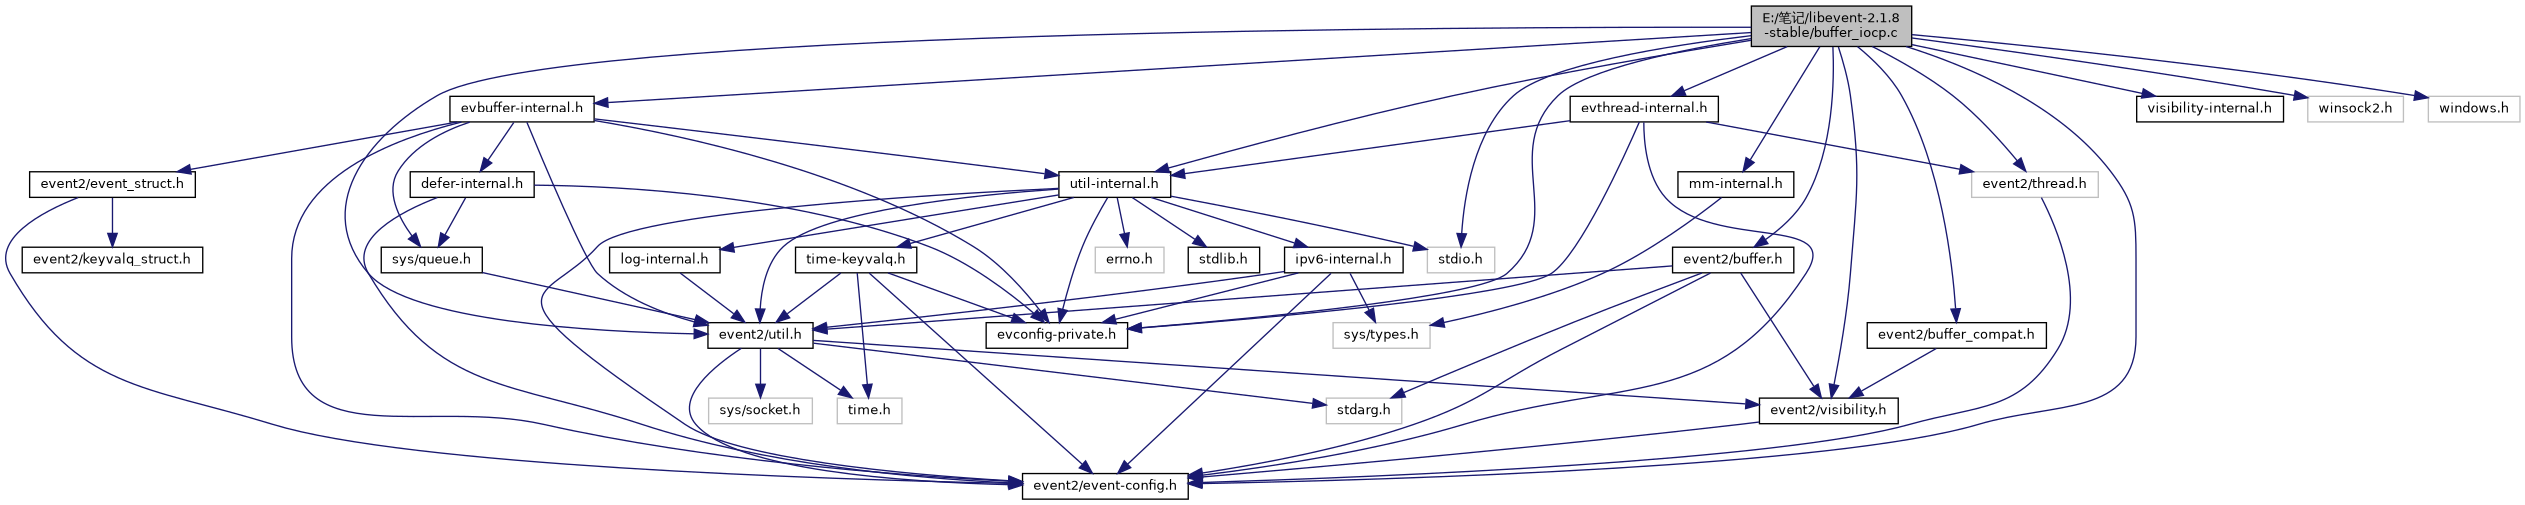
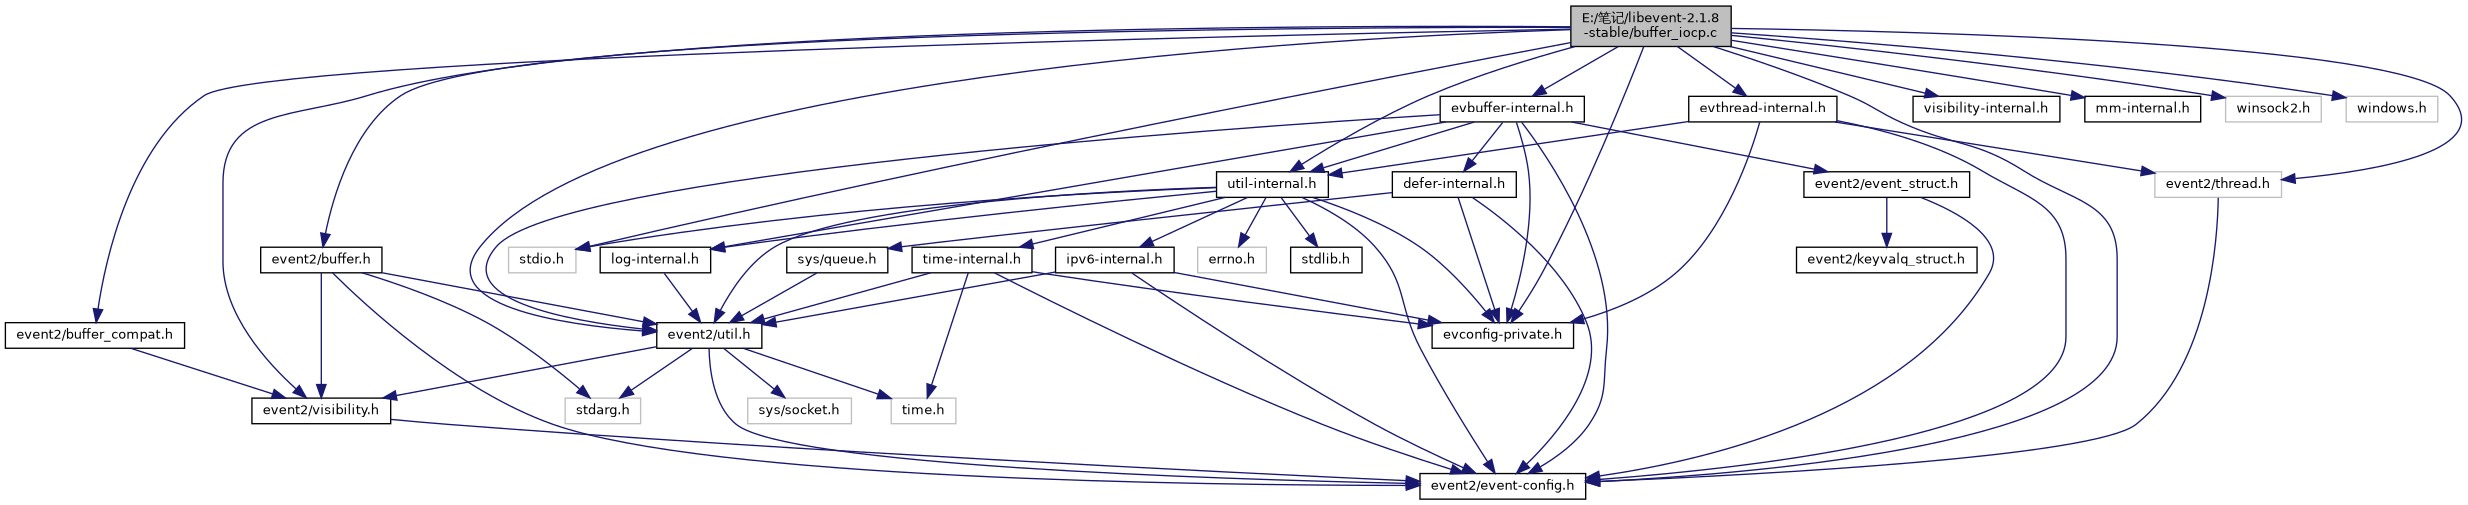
(403, 164) -> (1085, 184)
(856, 260) -> (972, 260)
(1382, 335) -> none
